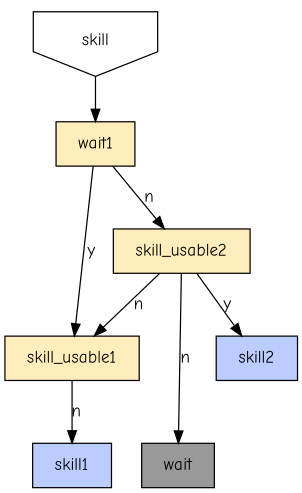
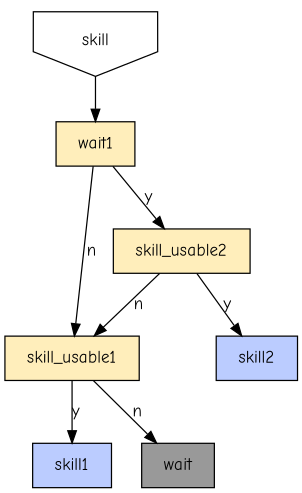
(149, 198) -> (149, 198)
(92, 251) -> (92, 251)
(180, 352) -> (120, 407)
(76, 412) -> (76, 412)
